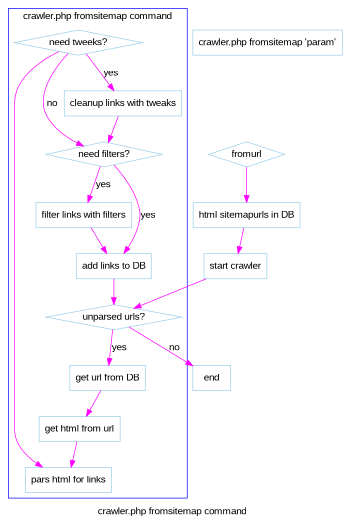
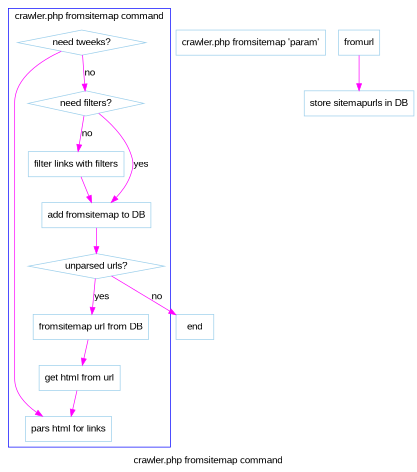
(123, 103) -> none
(247, 154) -> (359, 43)
(103, 185) -> (87, 134)
(247, 215) -> (359, 103)
(114, 266) -> (96, 215)
(235, 266) -> none
(108, 378) -> (91, 327)
